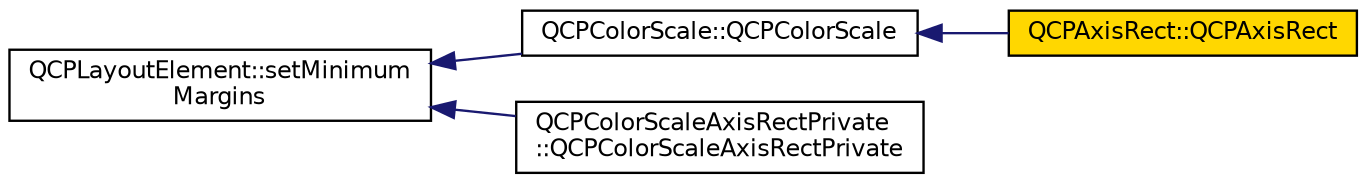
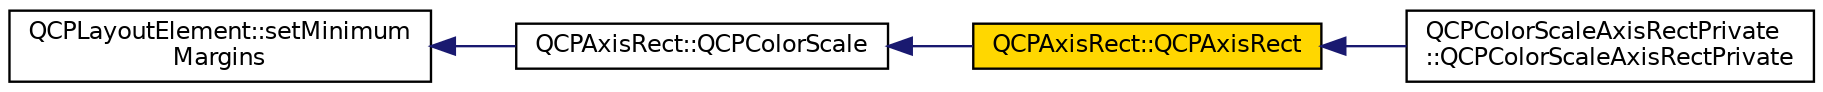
(720, 33) -> (702, 46)
(485, 113) -> (1376, 46)
